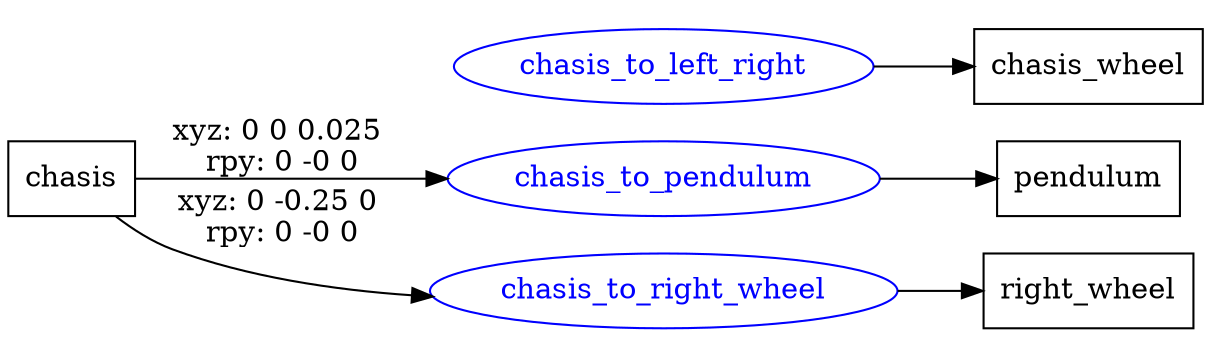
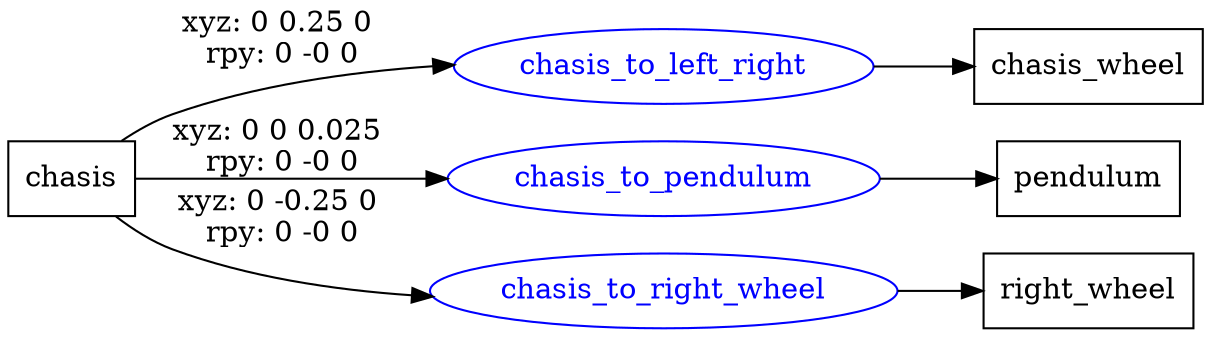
none -> (273, 87)
